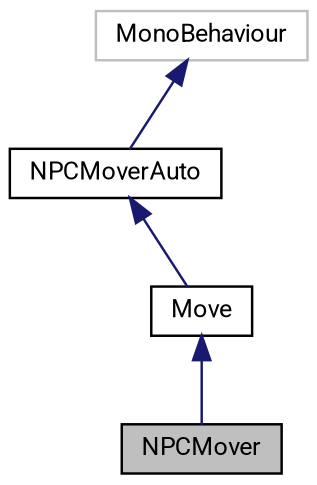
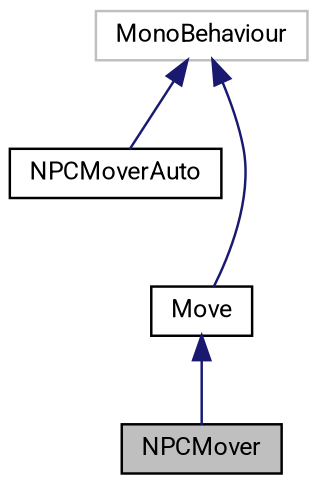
(166, 253) -> (245, 186)
